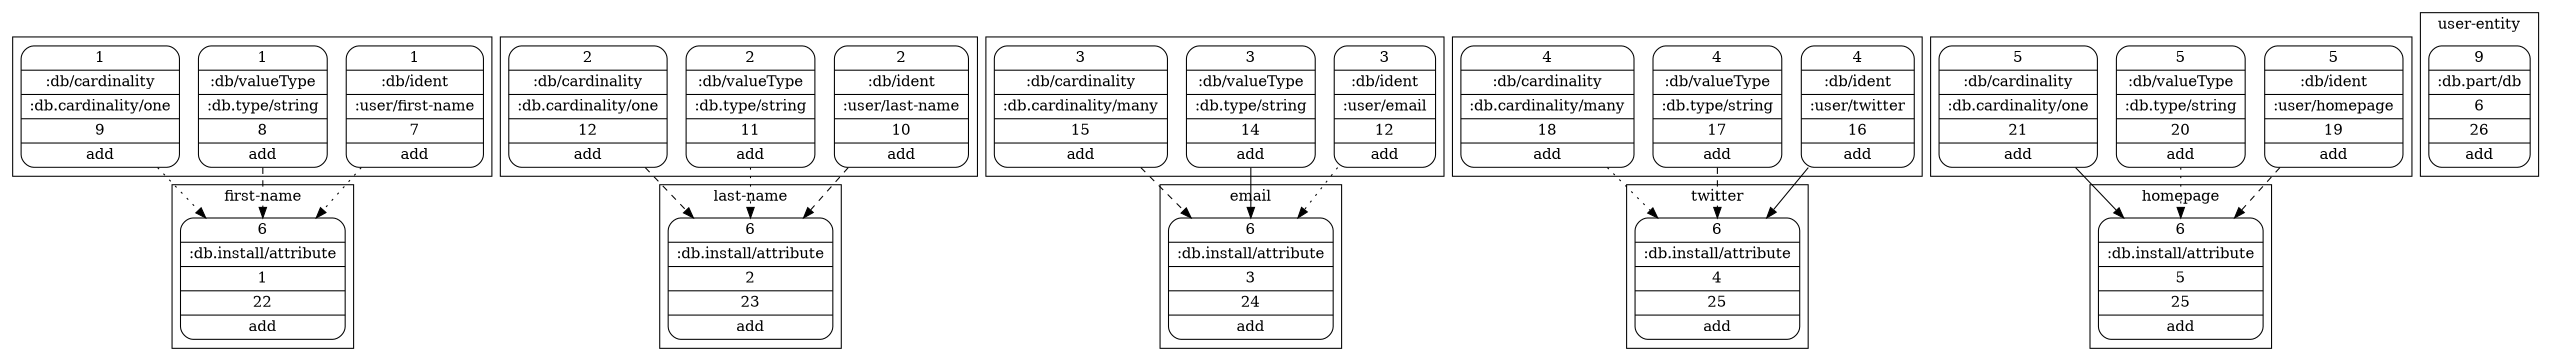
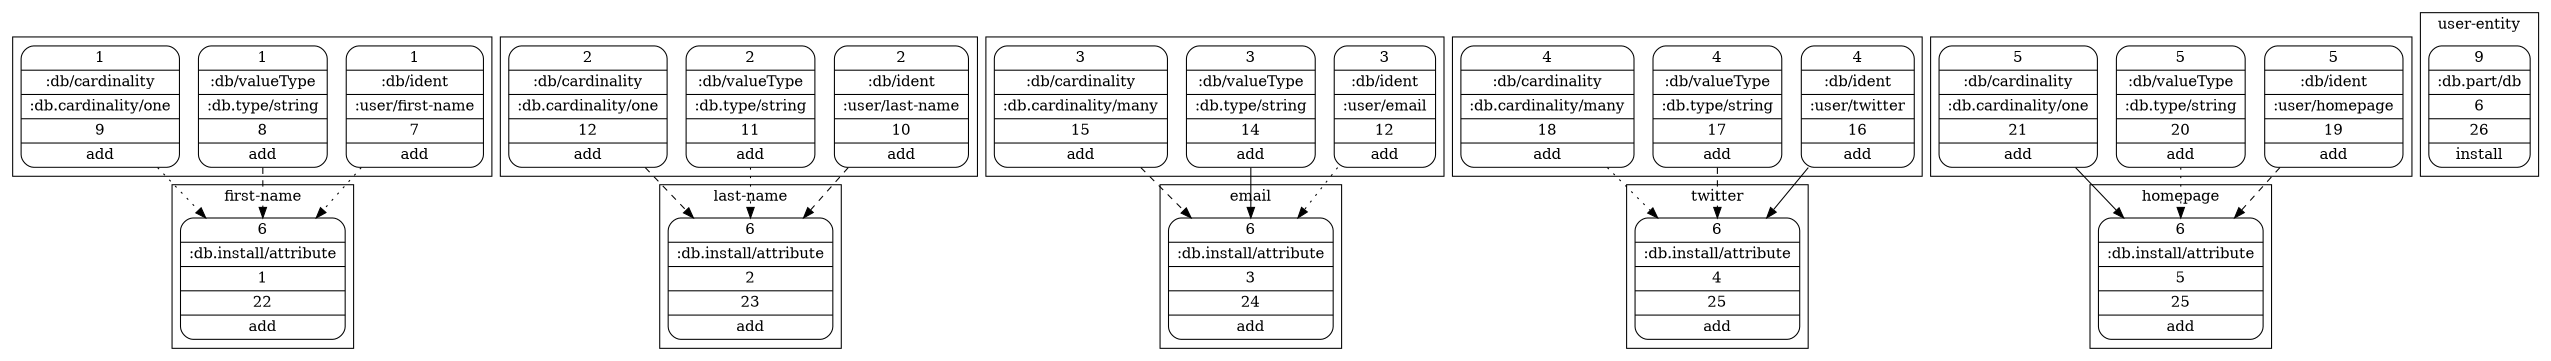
(2480, 155) -> (2480, 155)
